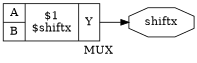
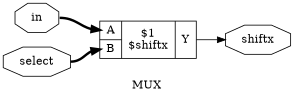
none -> (37, 18)
none -> (37, 62)
